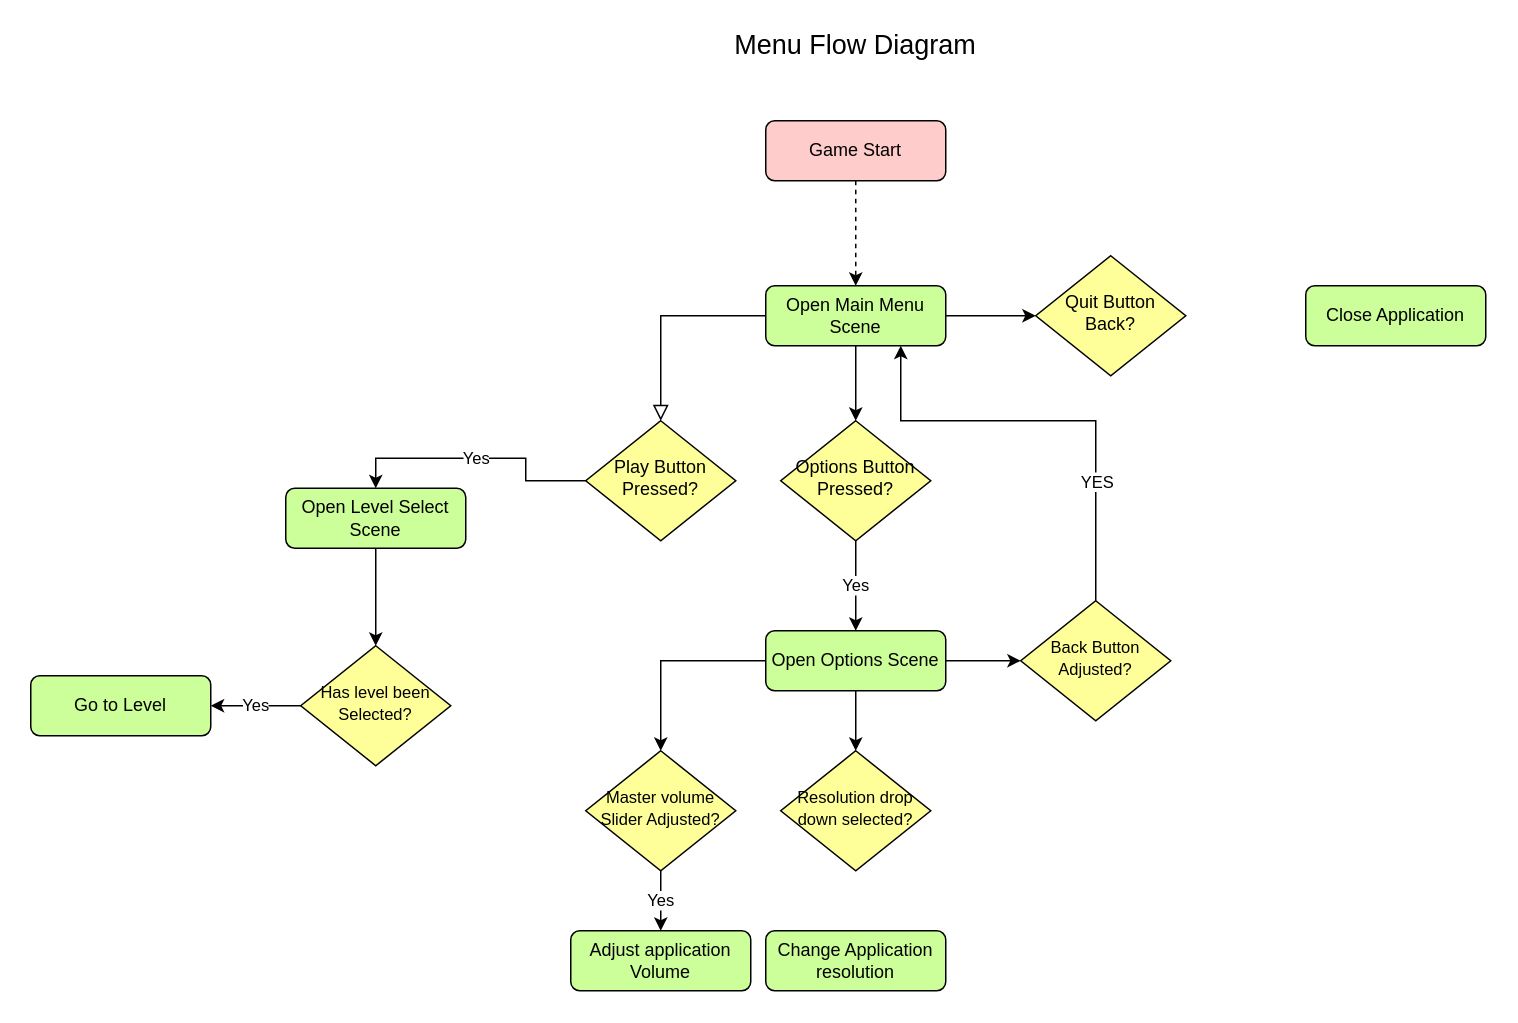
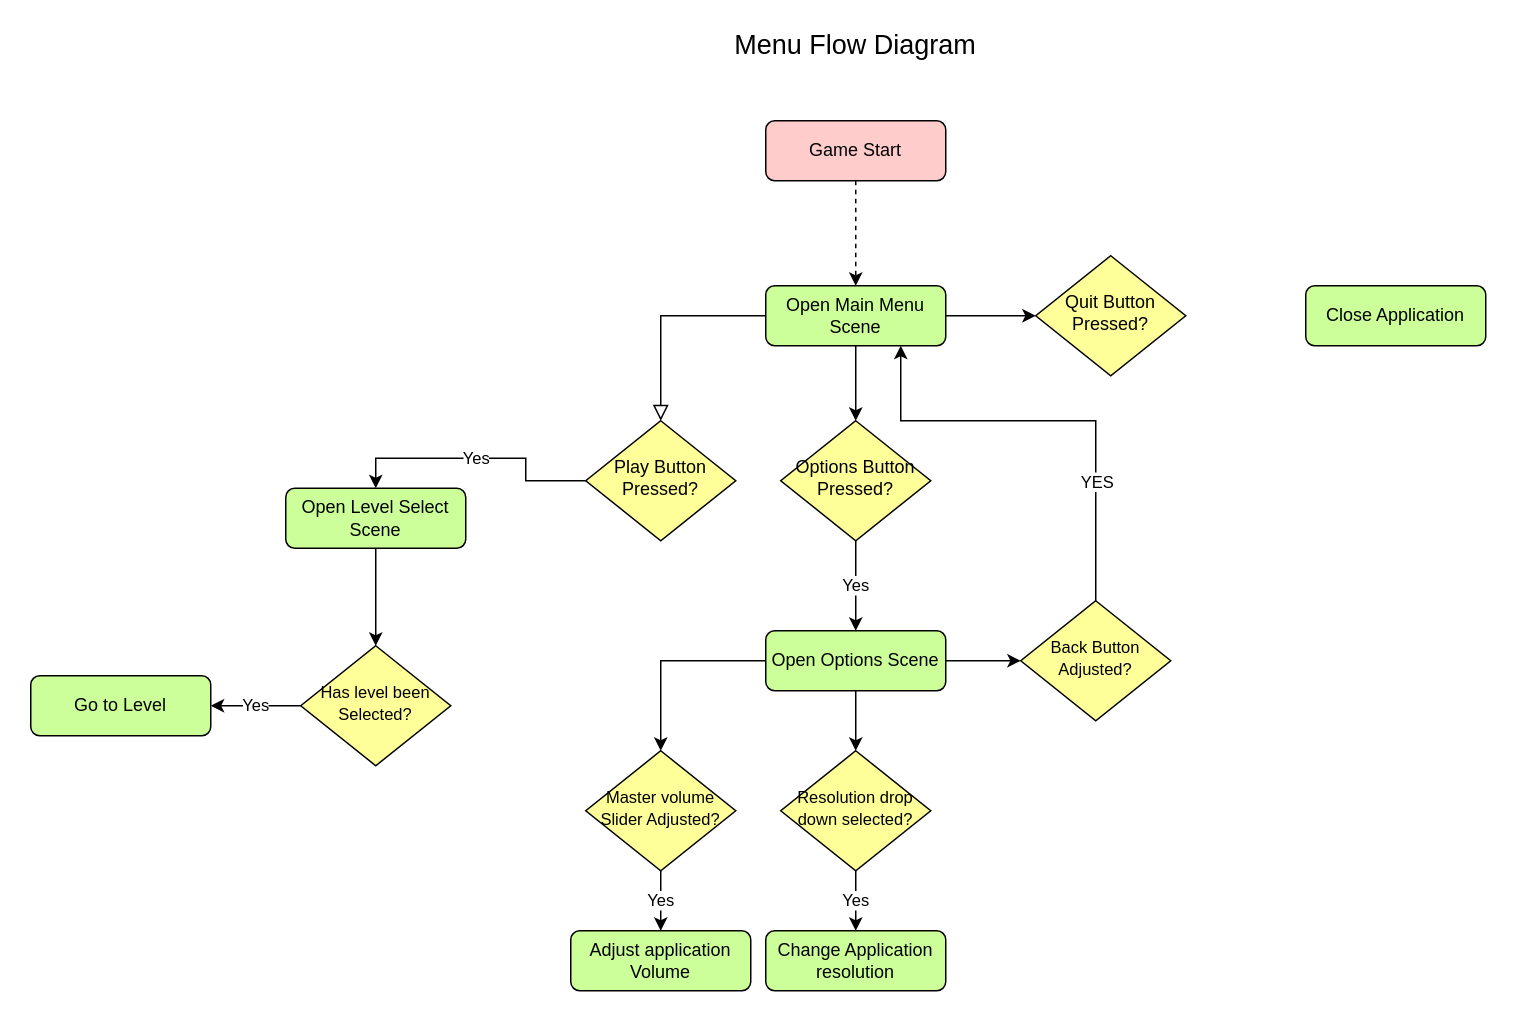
(1111, 313) -> (1111, 313)
none -> (856, 896)
